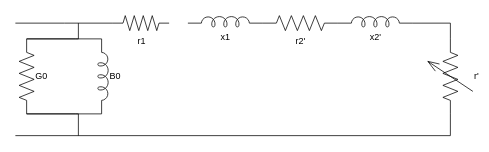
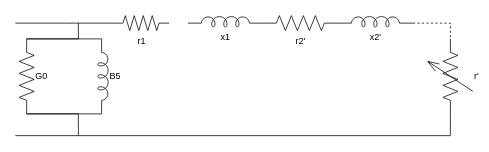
(439, 23) -> (439, 23)
(115, 76) -> (115, 76)
